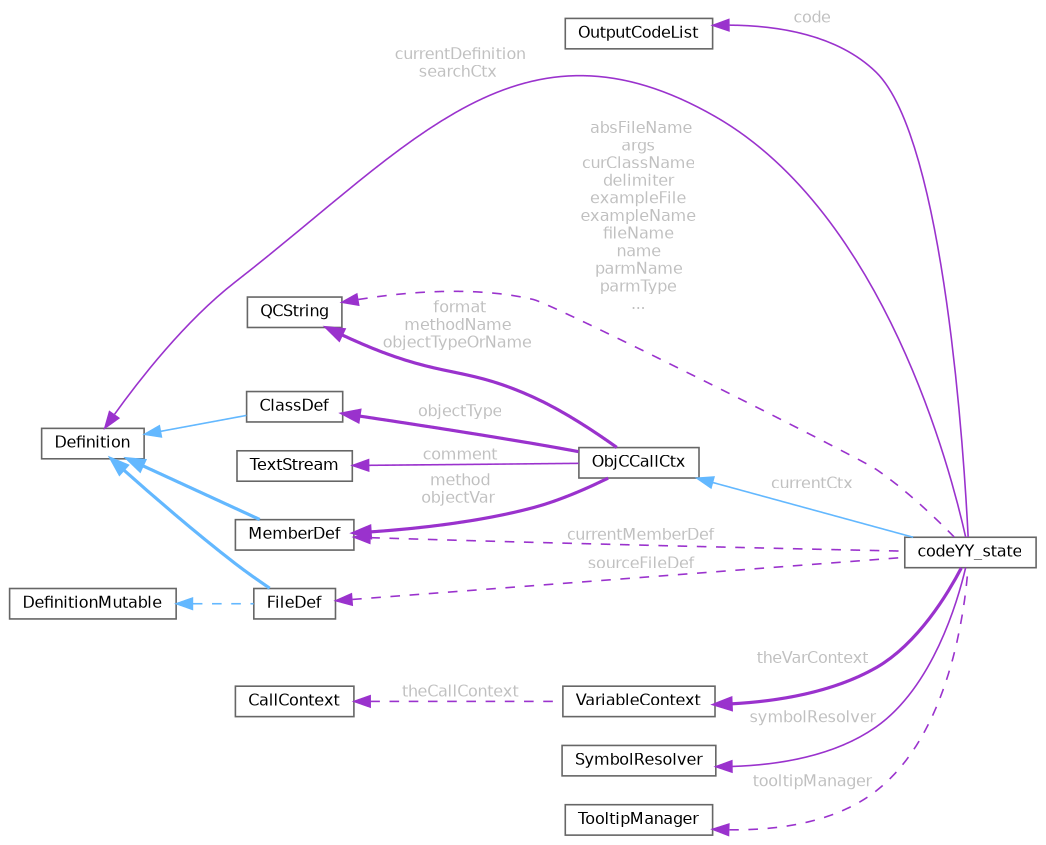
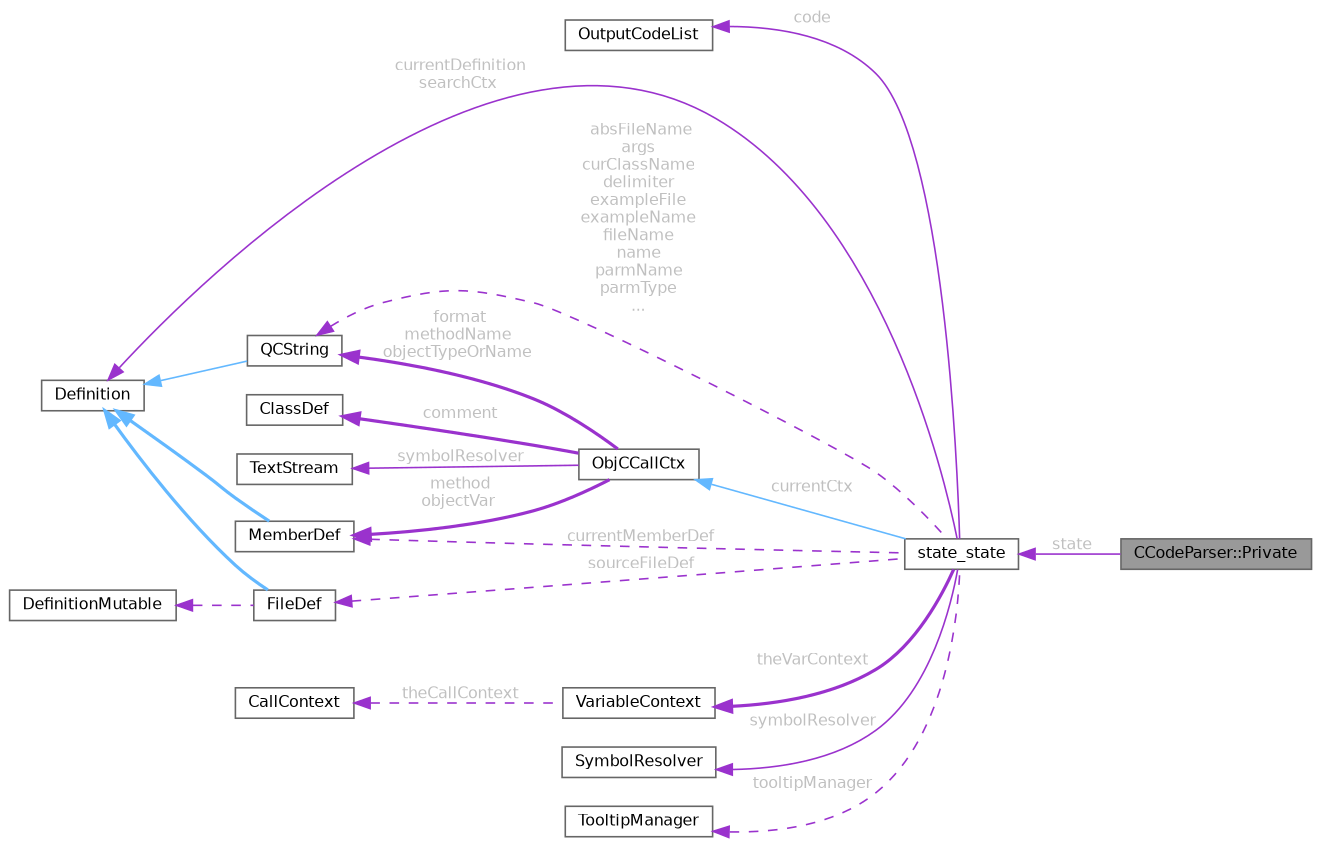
(458, 412) -> (458, 414)
(203, 423) -> (204, 371)
(458, 456) -> (458, 457)
(970, 552) -> (962, 554)
none -> (1216, 554)
(223, 604) -> (223, 605)
